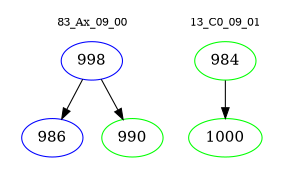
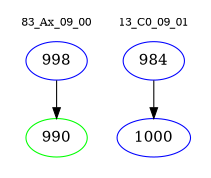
(225, 61) -> (154, 61)
(52, 138) -> none
(225, 138) -> (154, 138)
